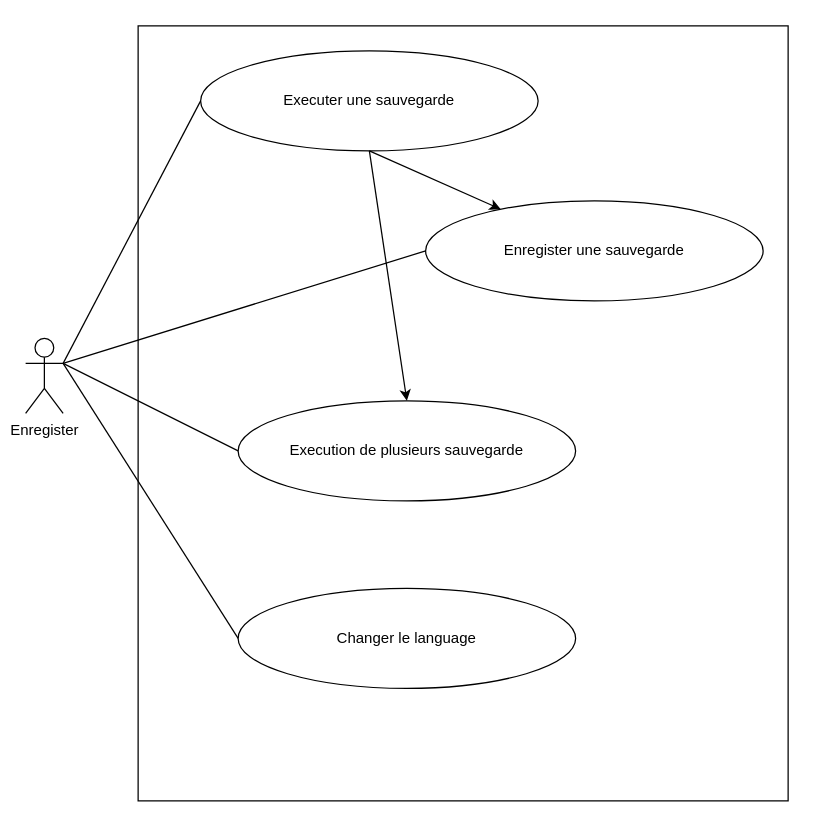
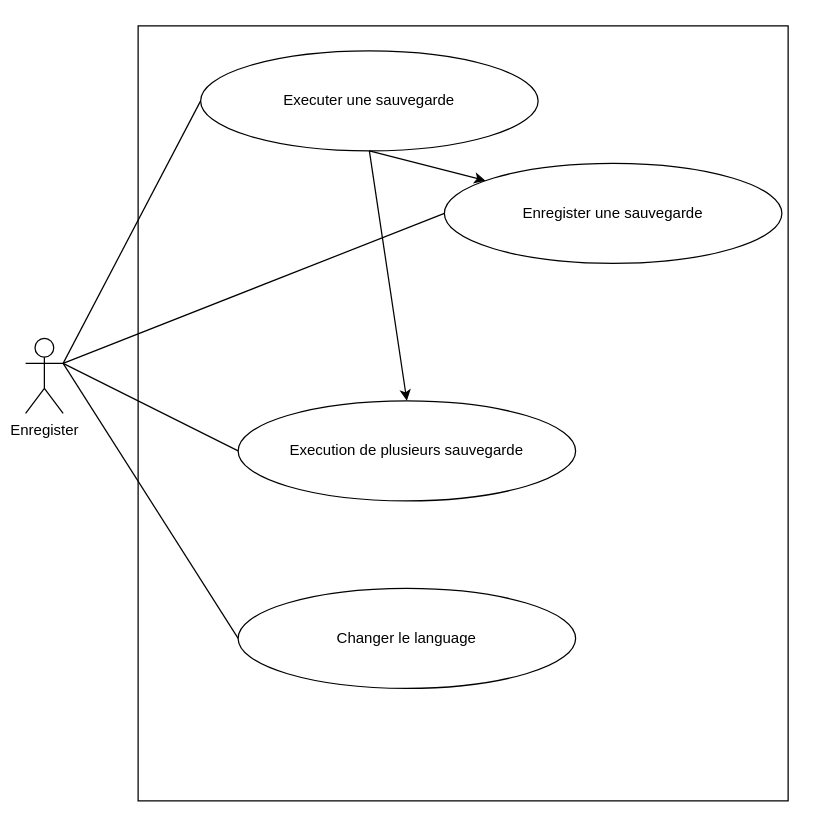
(594, 251) -> (613, 213)
